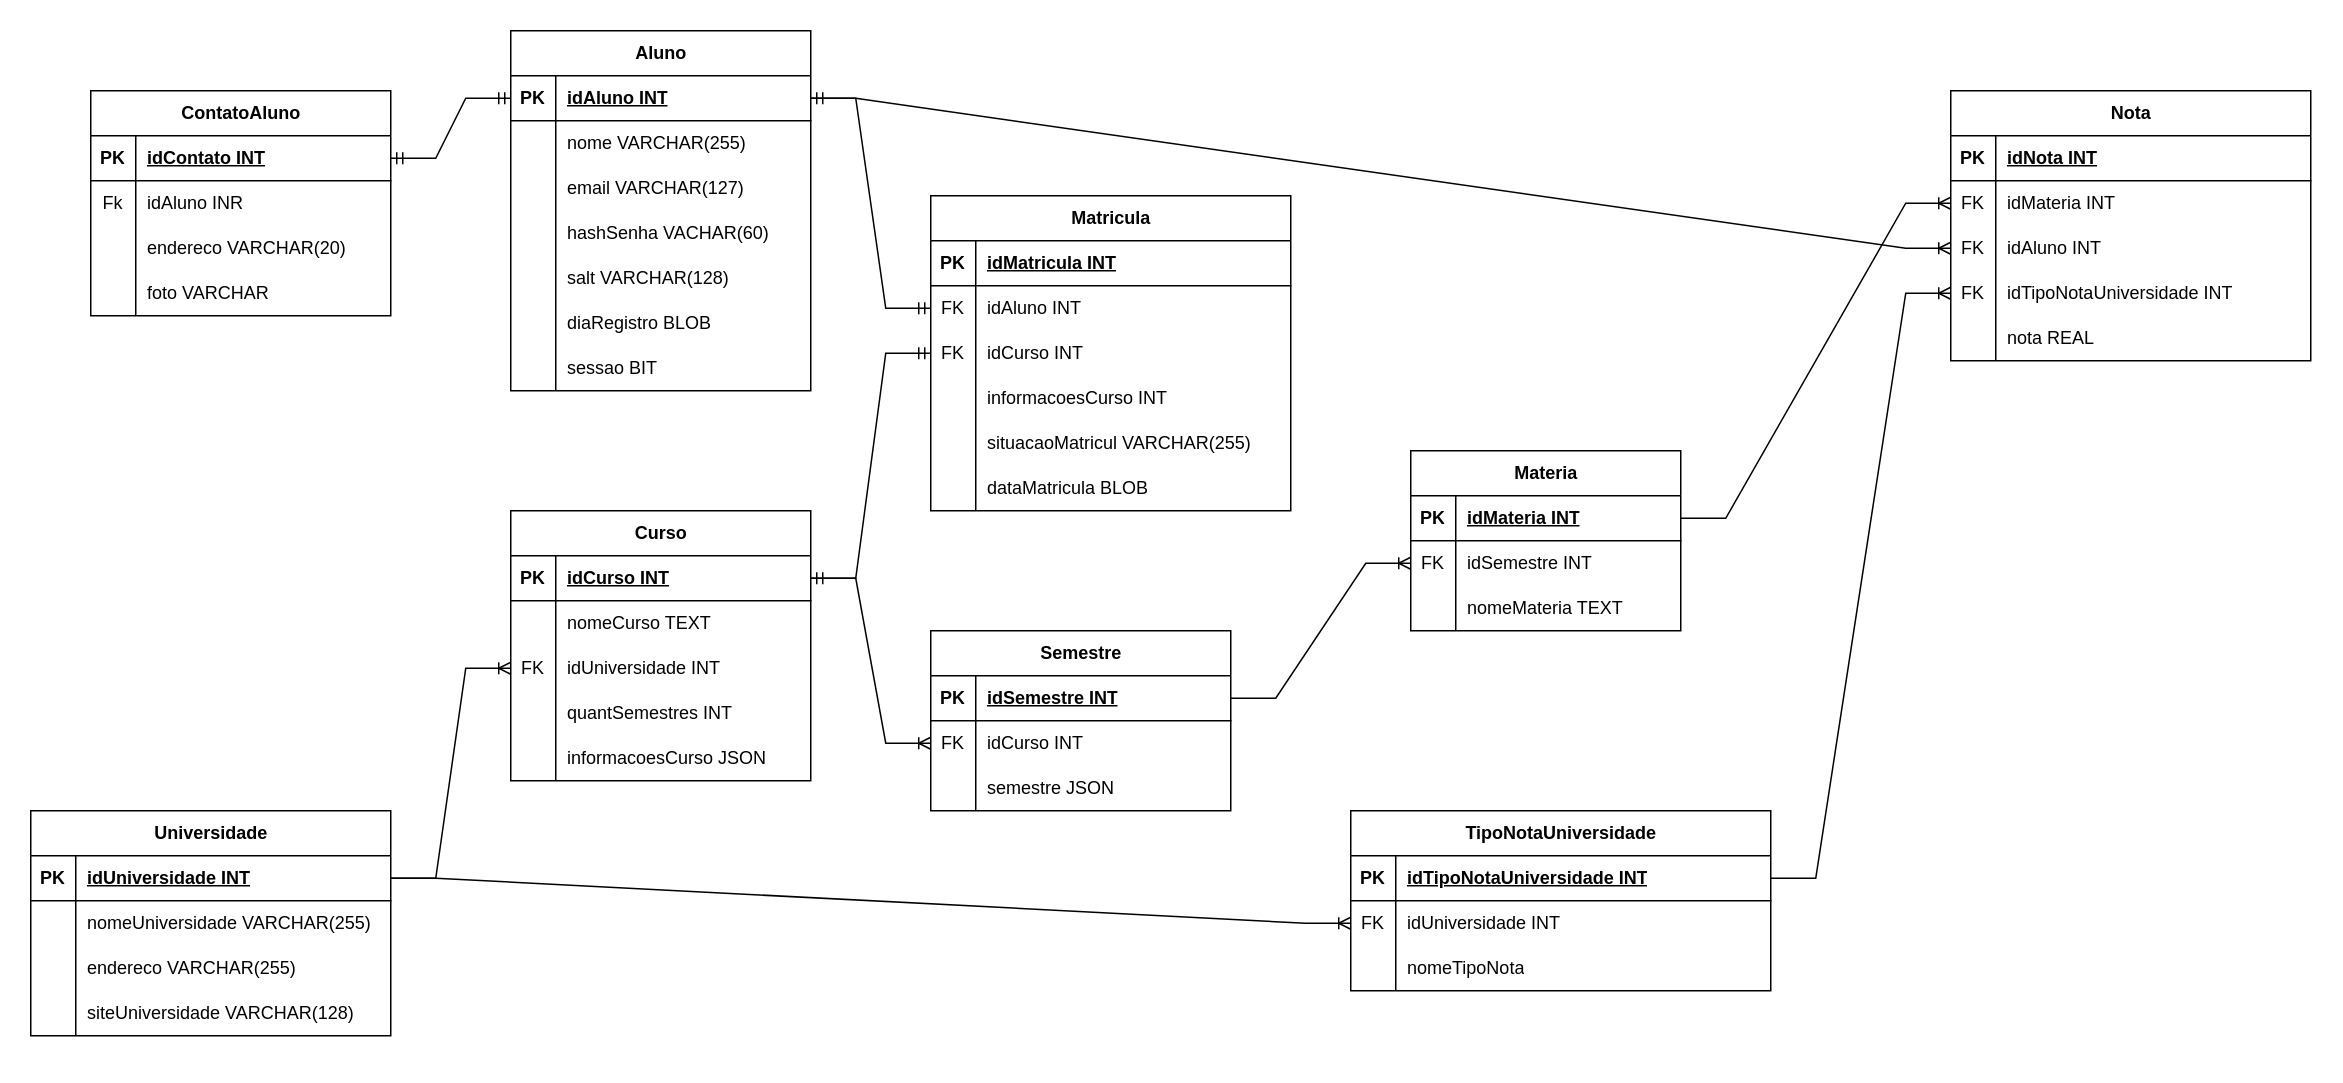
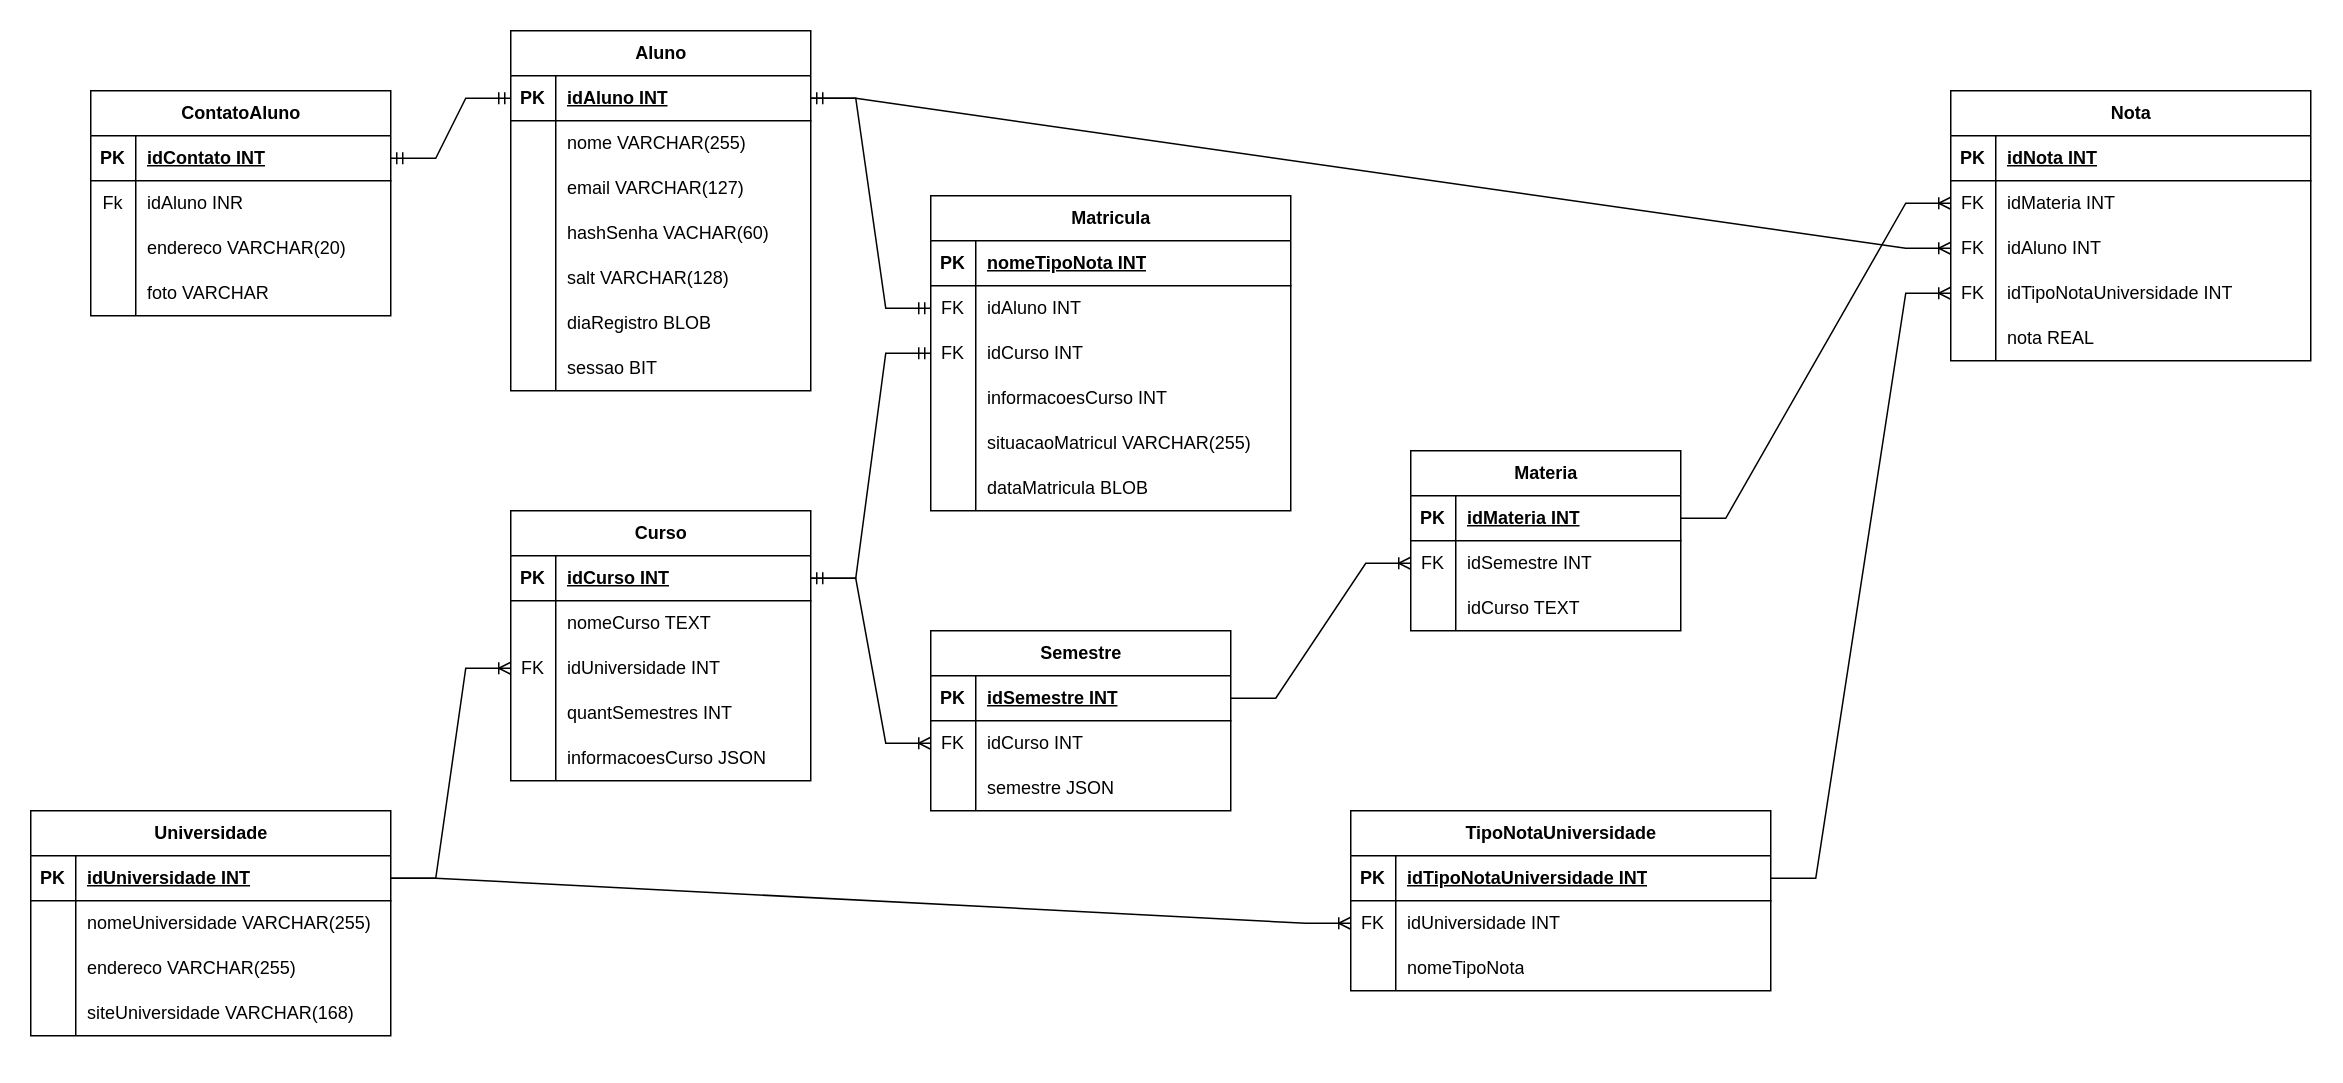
(1054, 263) -> (1064, 263)
(1544, 608) -> (1524, 608)
(225, 1013) -> (225, 1013)
